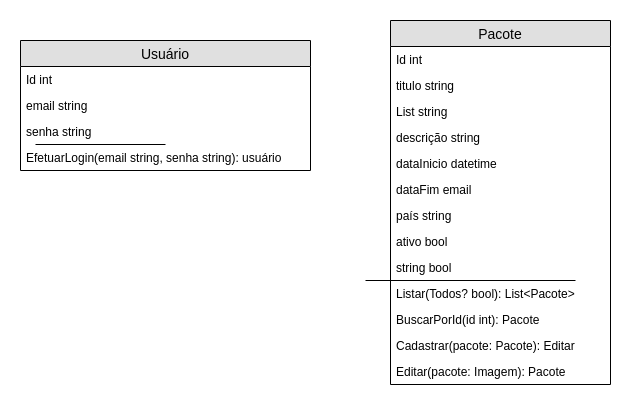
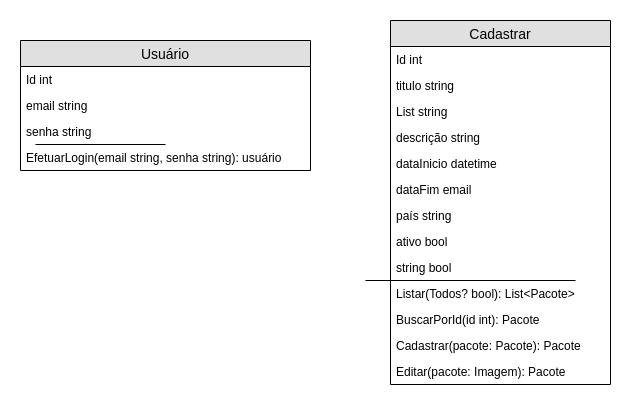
(500, 34) -> (500, 34)
(499, 346) -> (501, 346)
